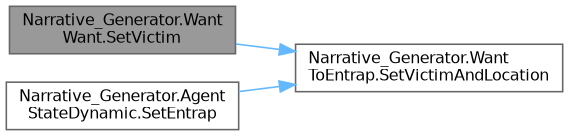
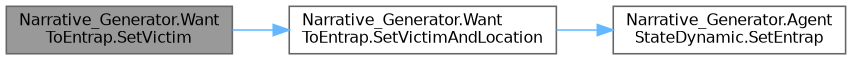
(122, 30) -> (119, 30)
(259, 89) -> (577, 30)
